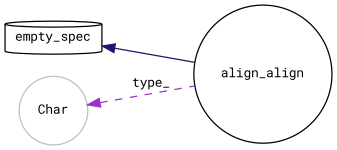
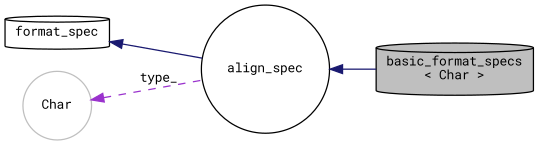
(53, 38) -> (57, 33)
none -> (455, 69)
(263, 74) -> (265, 69)
